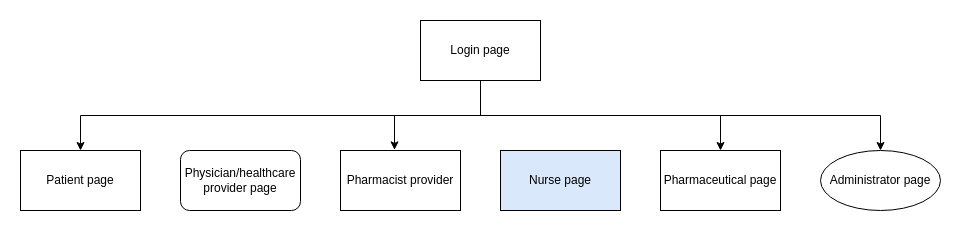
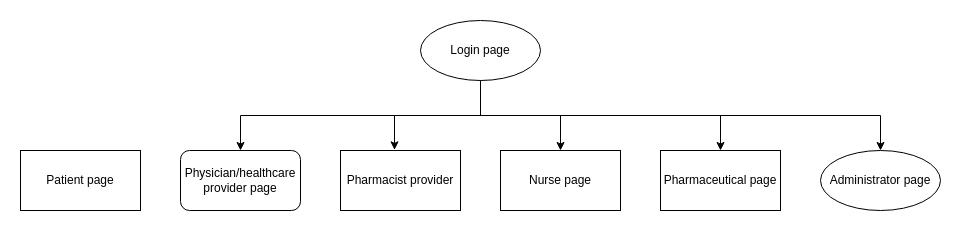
(481, 51) -> (481, 51)
(146, 116) -> none
none -> (241, 130)
none -> (561, 130)
(561, 181) -> (561, 181)
